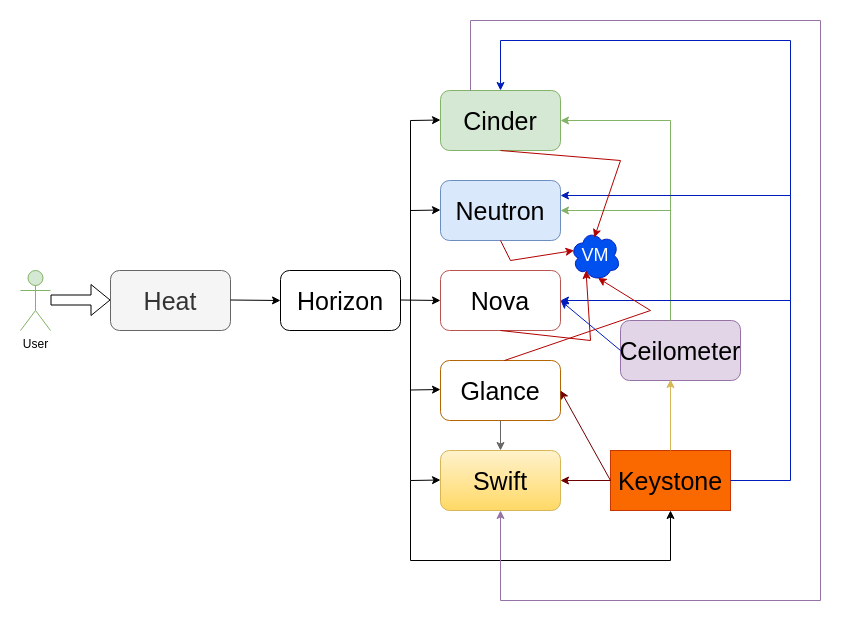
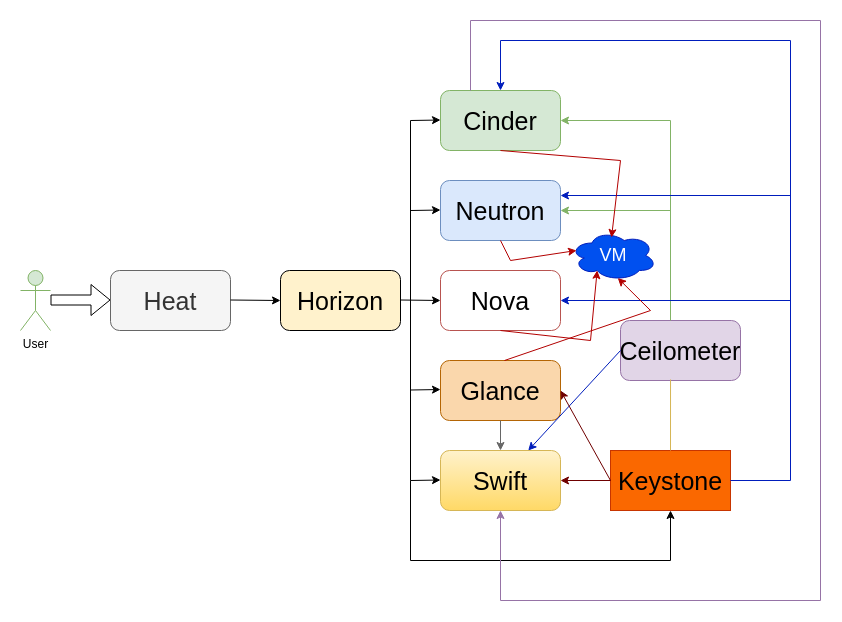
(596, 256) -> (614, 256)
(341, 301) -> (341, 301)
(593, 328) -> (577, 398)
(671, 388) -> (671, 385)
(501, 391) -> (501, 391)
